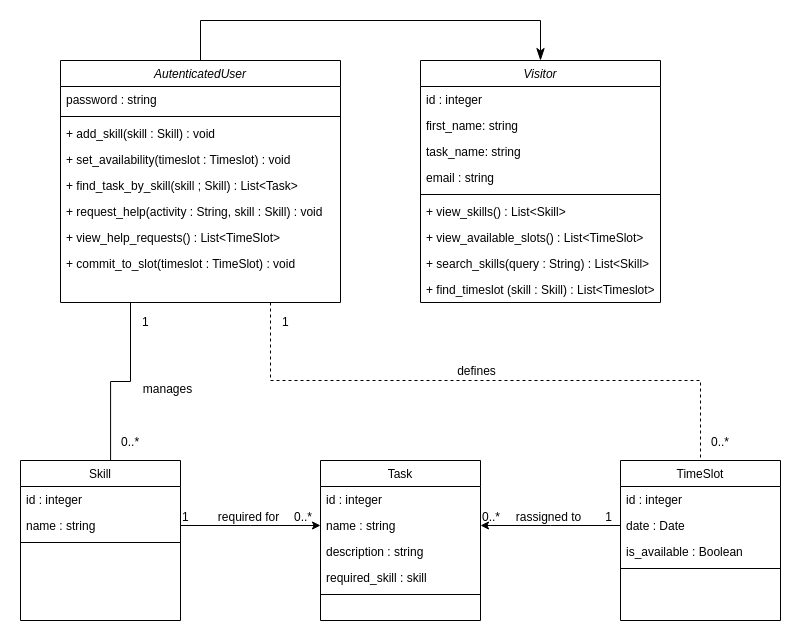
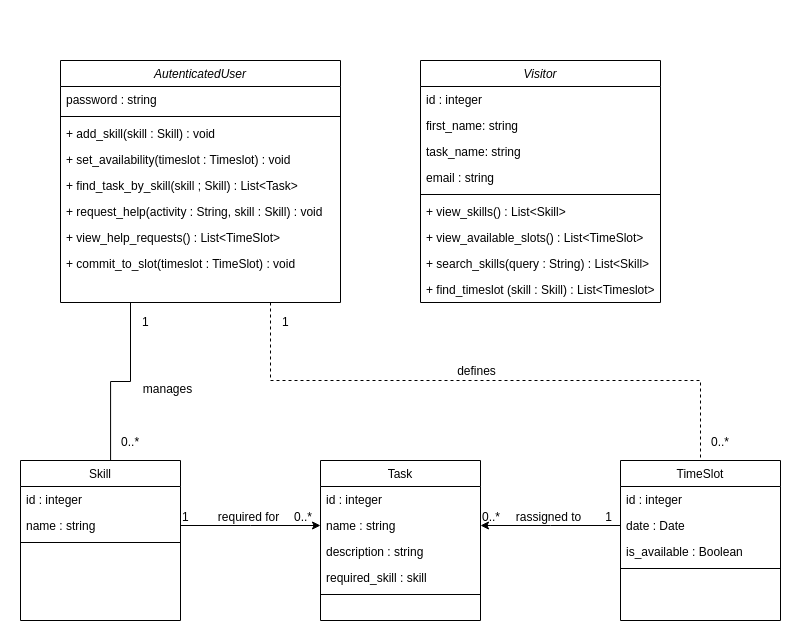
(366, 21) -> none
